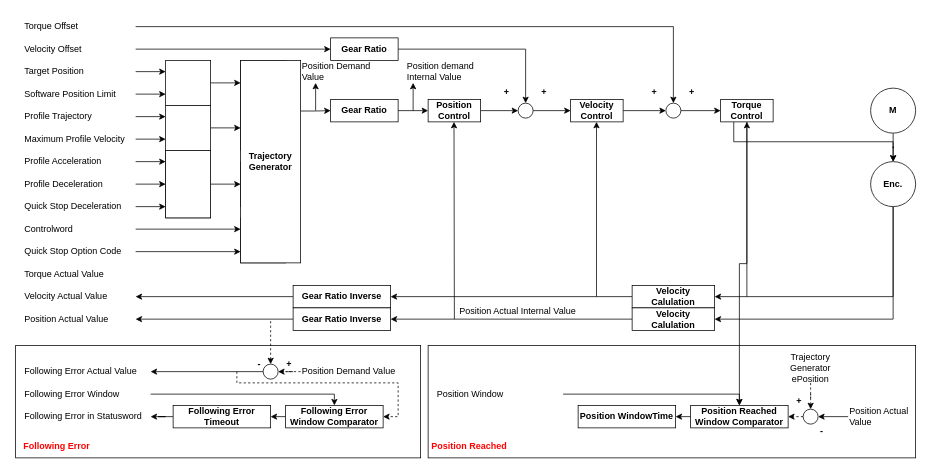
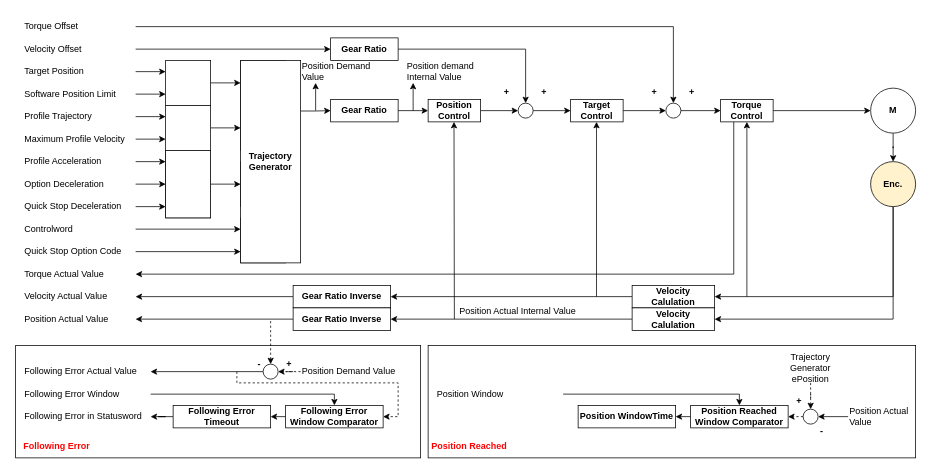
(597, 111) -> (597, 111)
(810, 142) -> (734, 207)
(69, 184) -> (68, 184)
(893, 184) -> (893, 184)
(739, 325) -> (819, 111)
